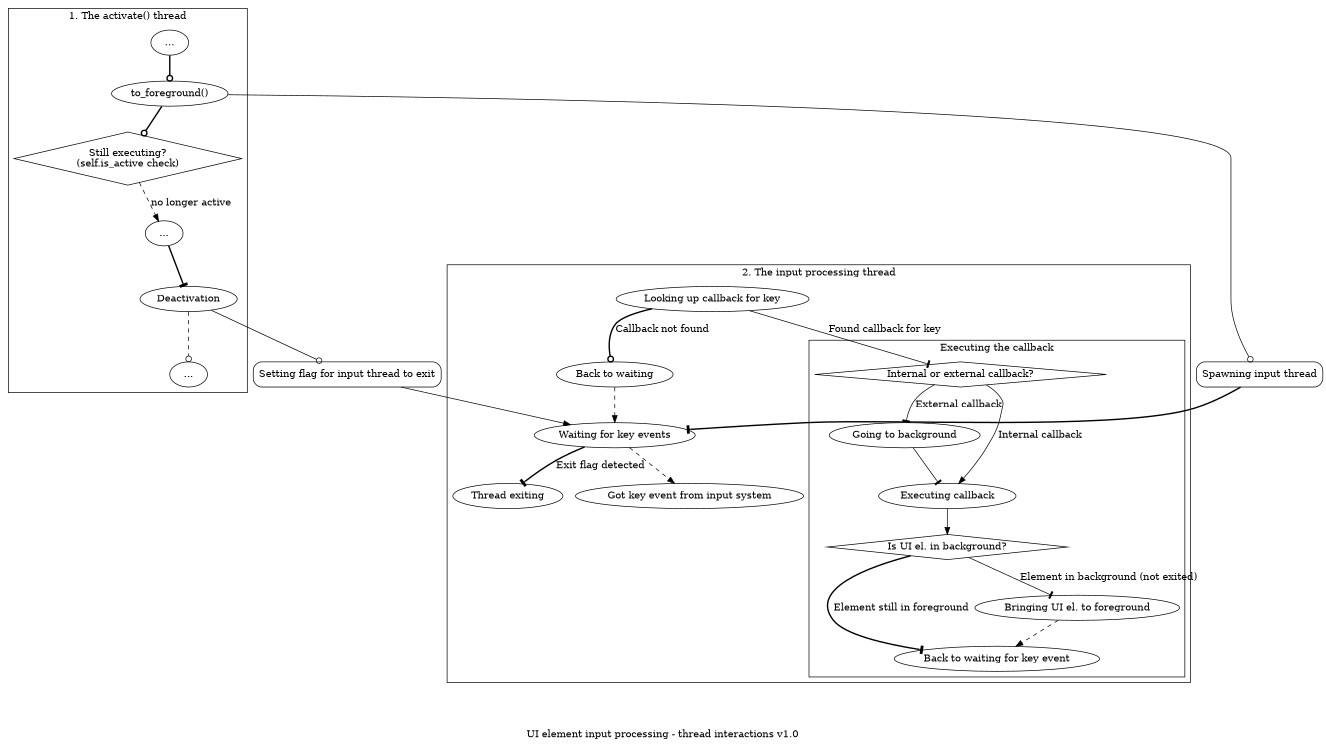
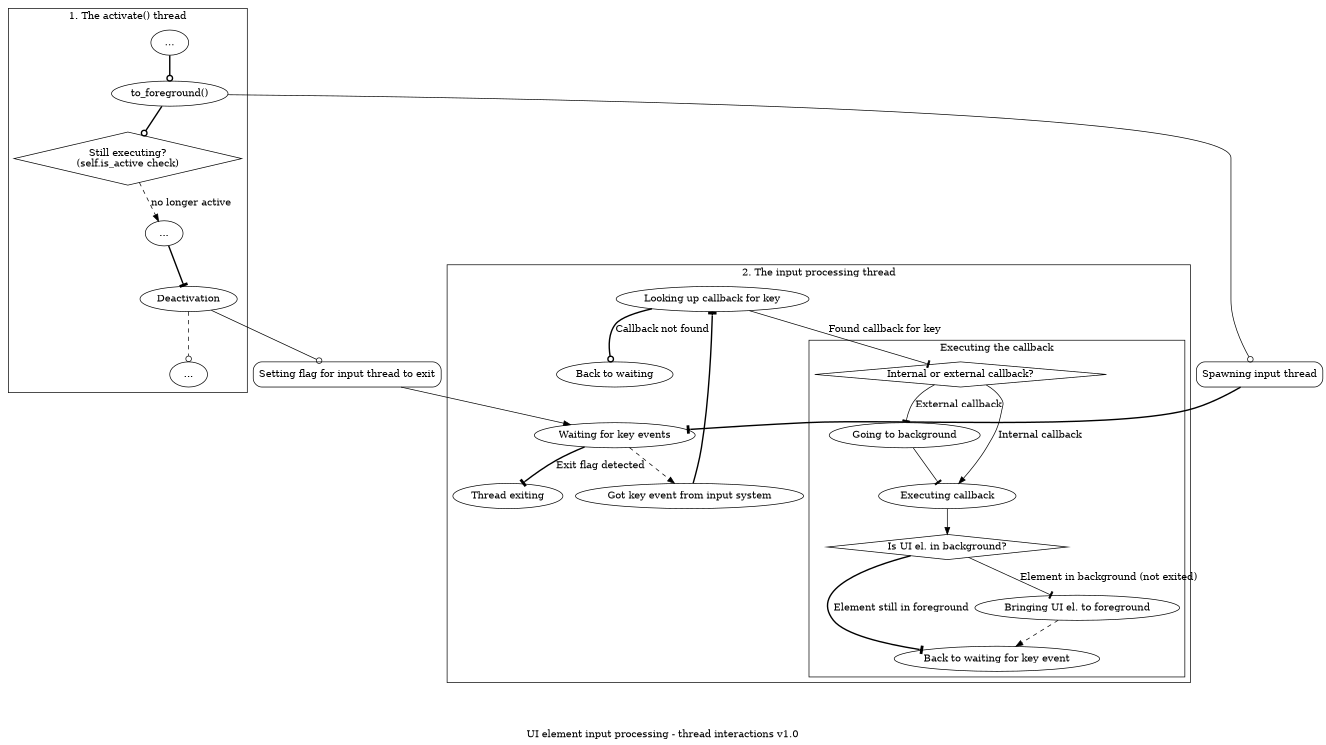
none -> (707, 400)
(615, 401) -> none
